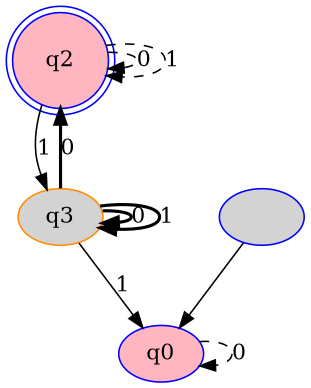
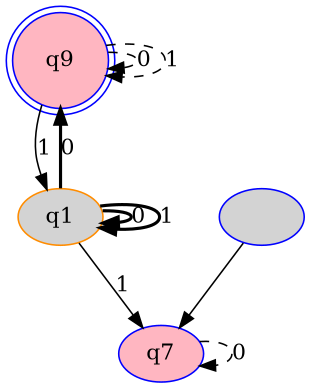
(61, 61) -> (61, 61)
(61, 217) -> (61, 217)
(161, 354) -> (161, 354)
